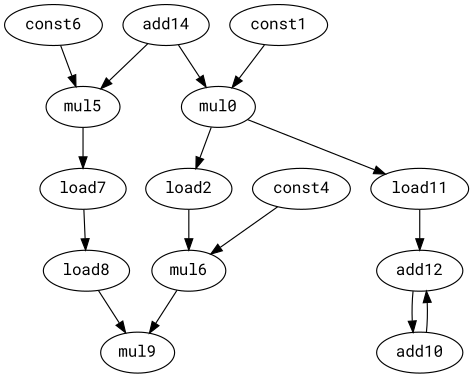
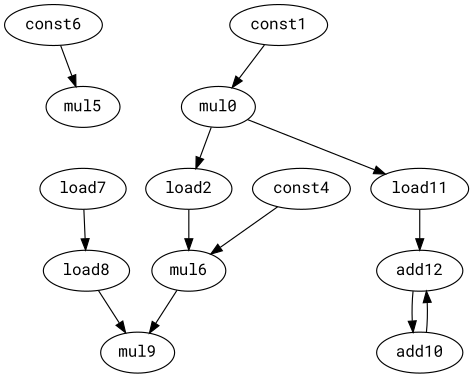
(166, 25) -> none
(83, 142) -> none
